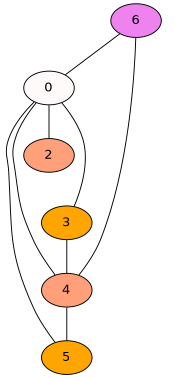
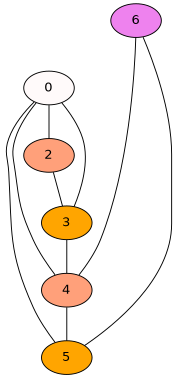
(92, 54) -> (172, 206)
none -> (58, 189)
